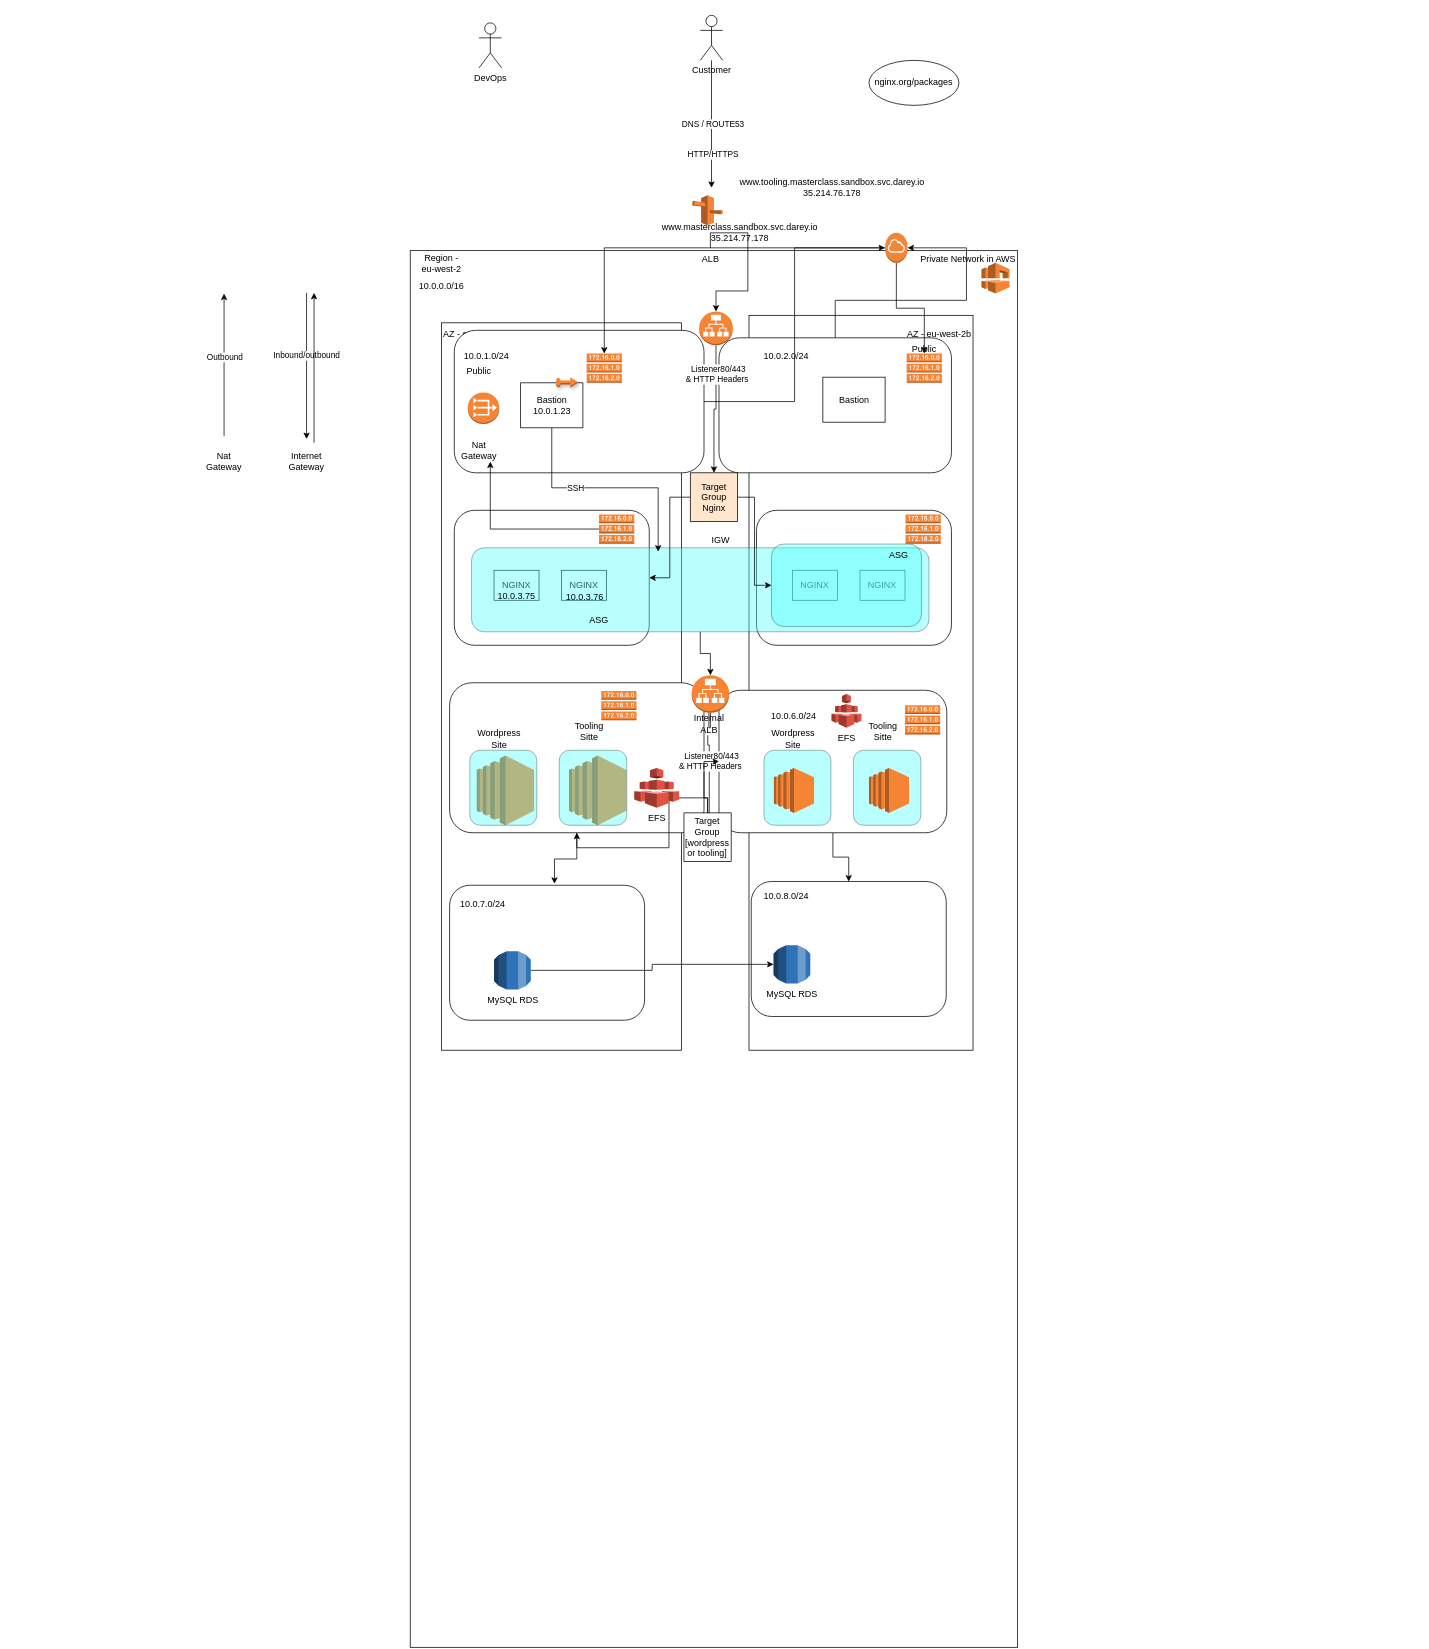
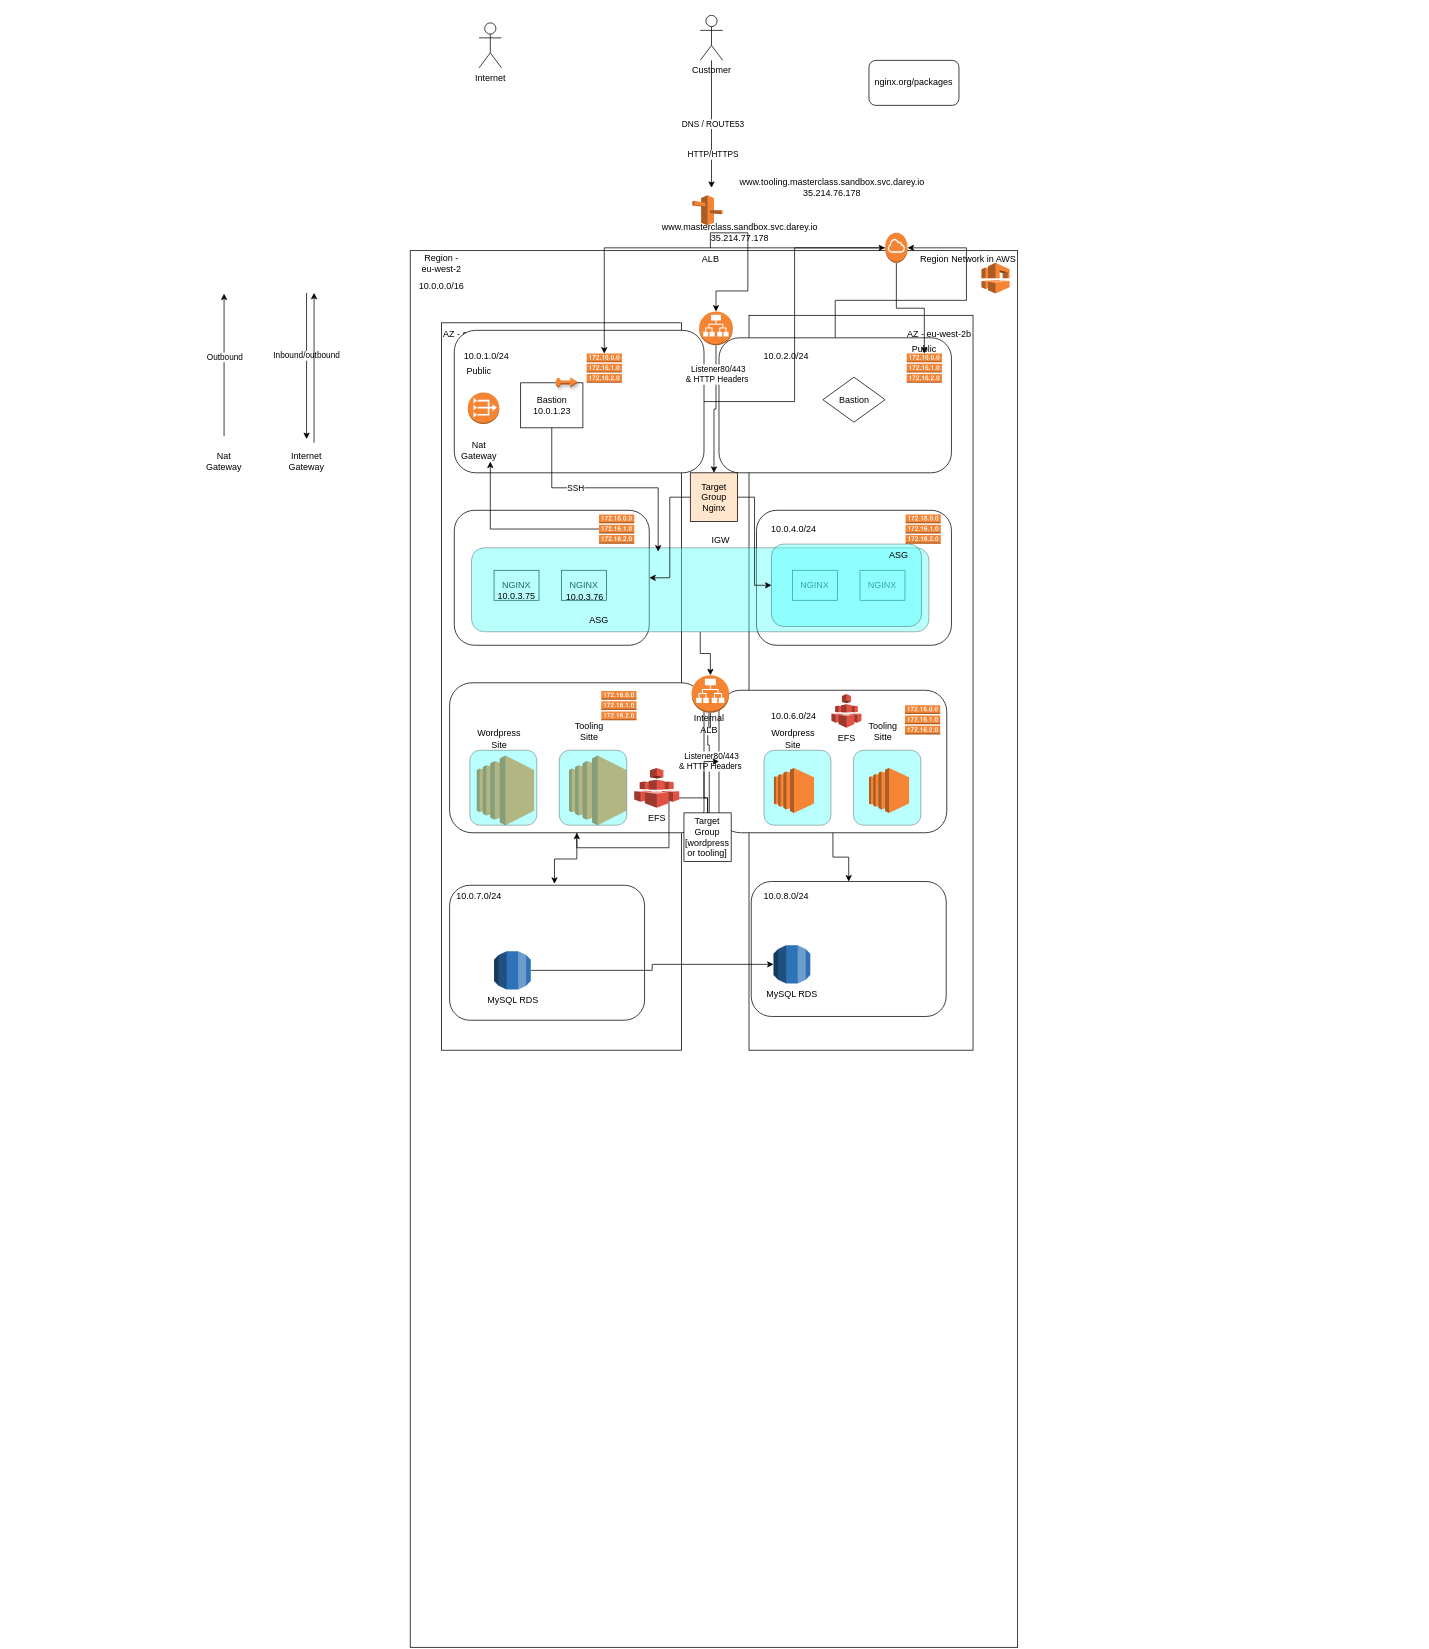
(491, 79) -> (491, 79)
(914, 83) -> (914, 83)
(968, 259) -> (968, 259)
(854, 400) -> (854, 400)
none -> (794, 529)
(483, 904) -> (479, 897)
